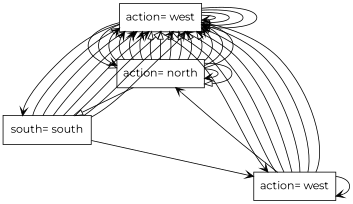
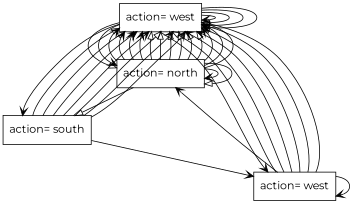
(47, 130) -> (47, 130)
